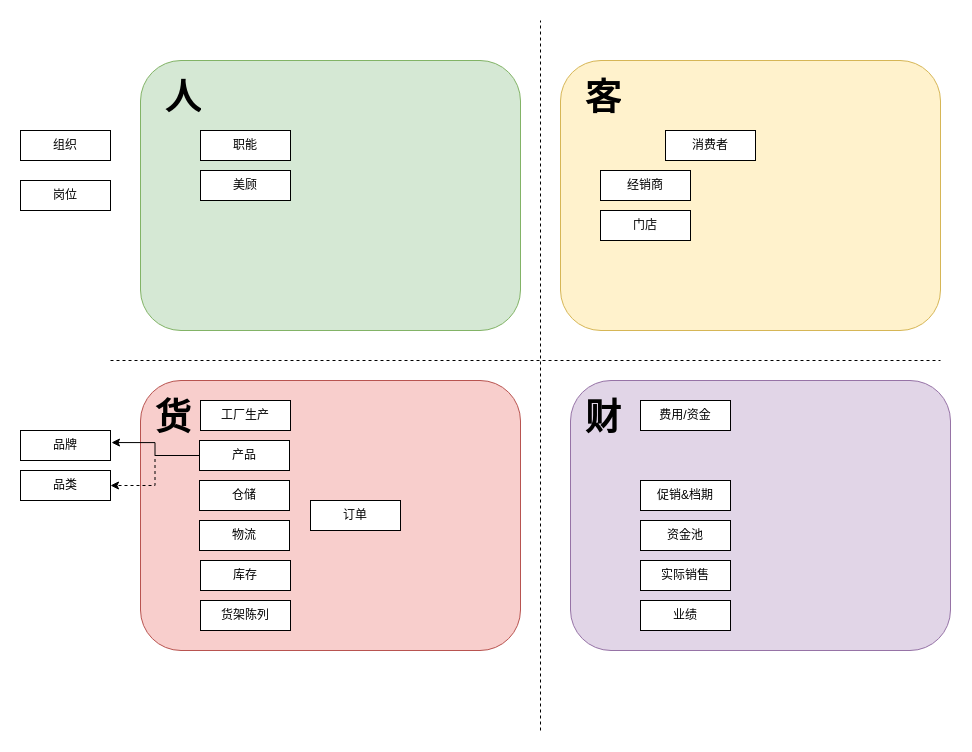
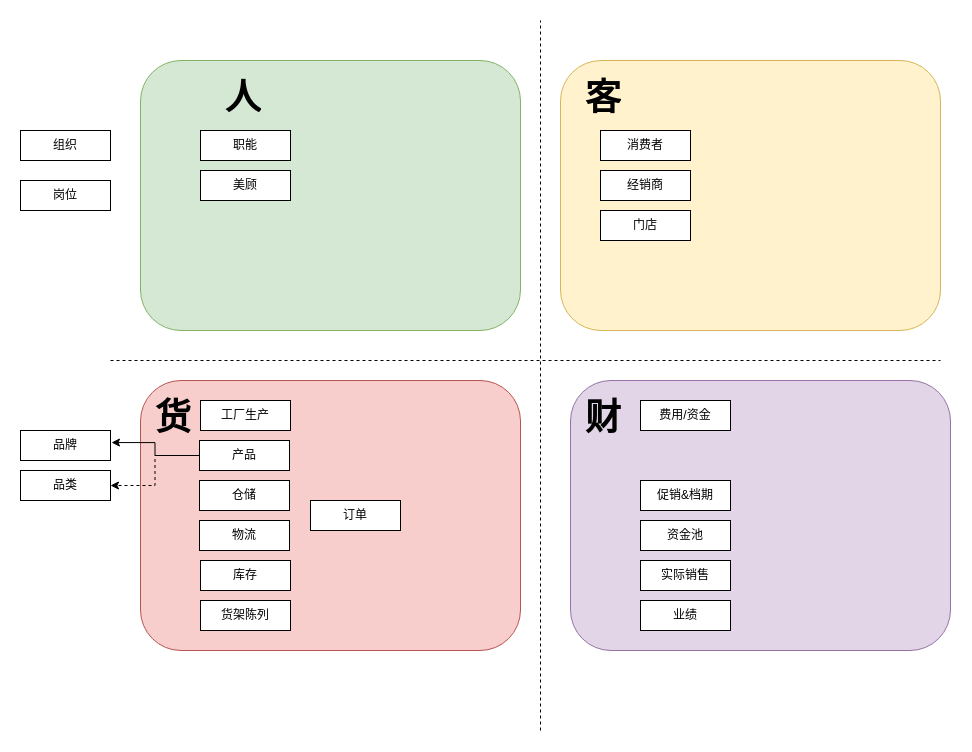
(196, 96) -> (256, 96)
(711, 146) -> (646, 146)
